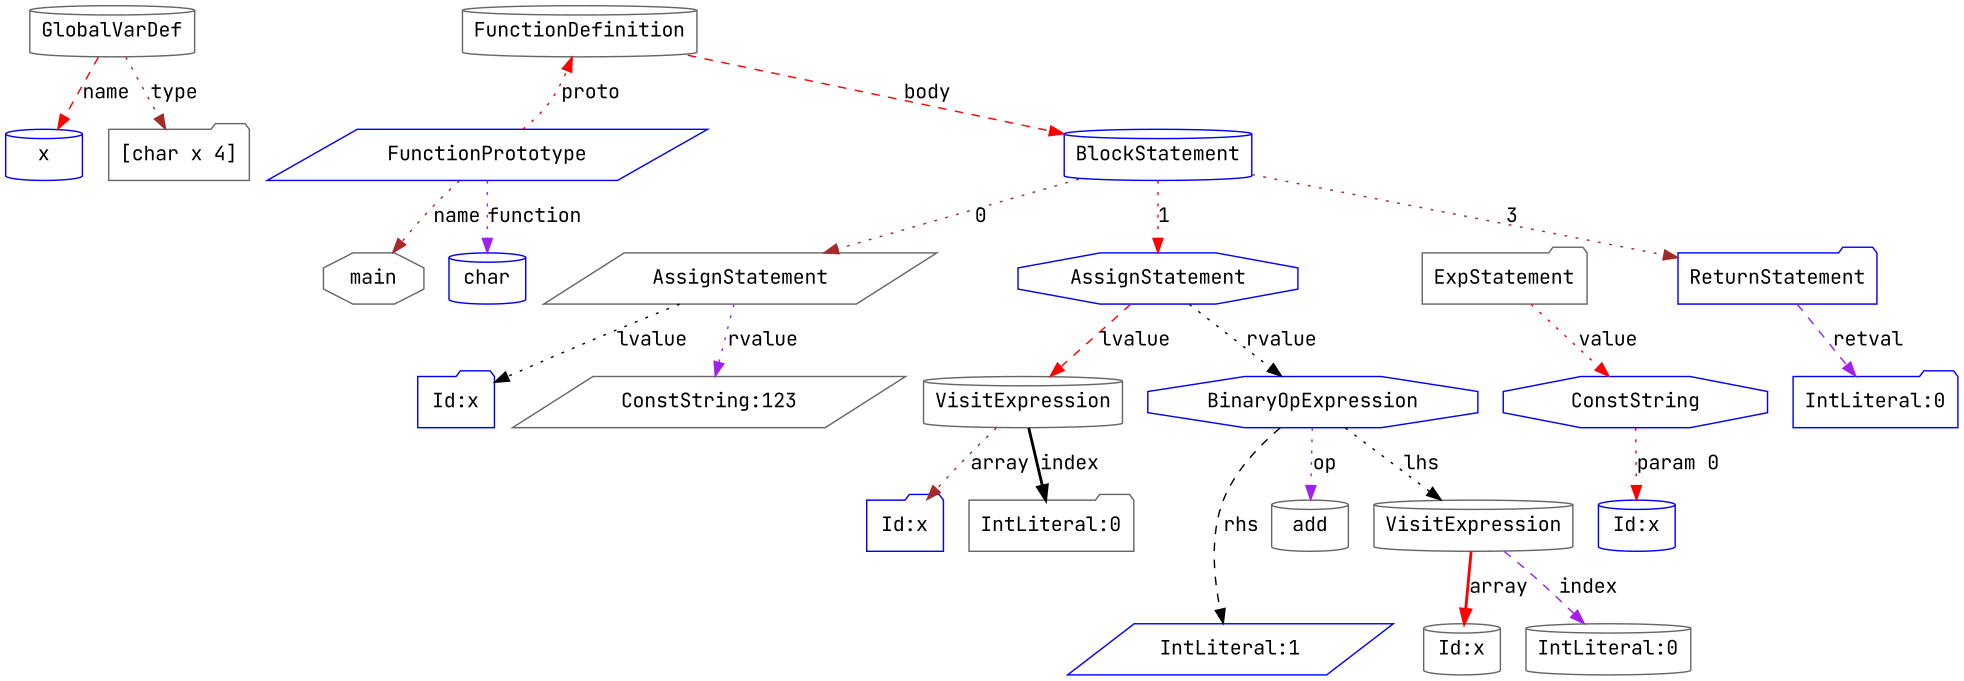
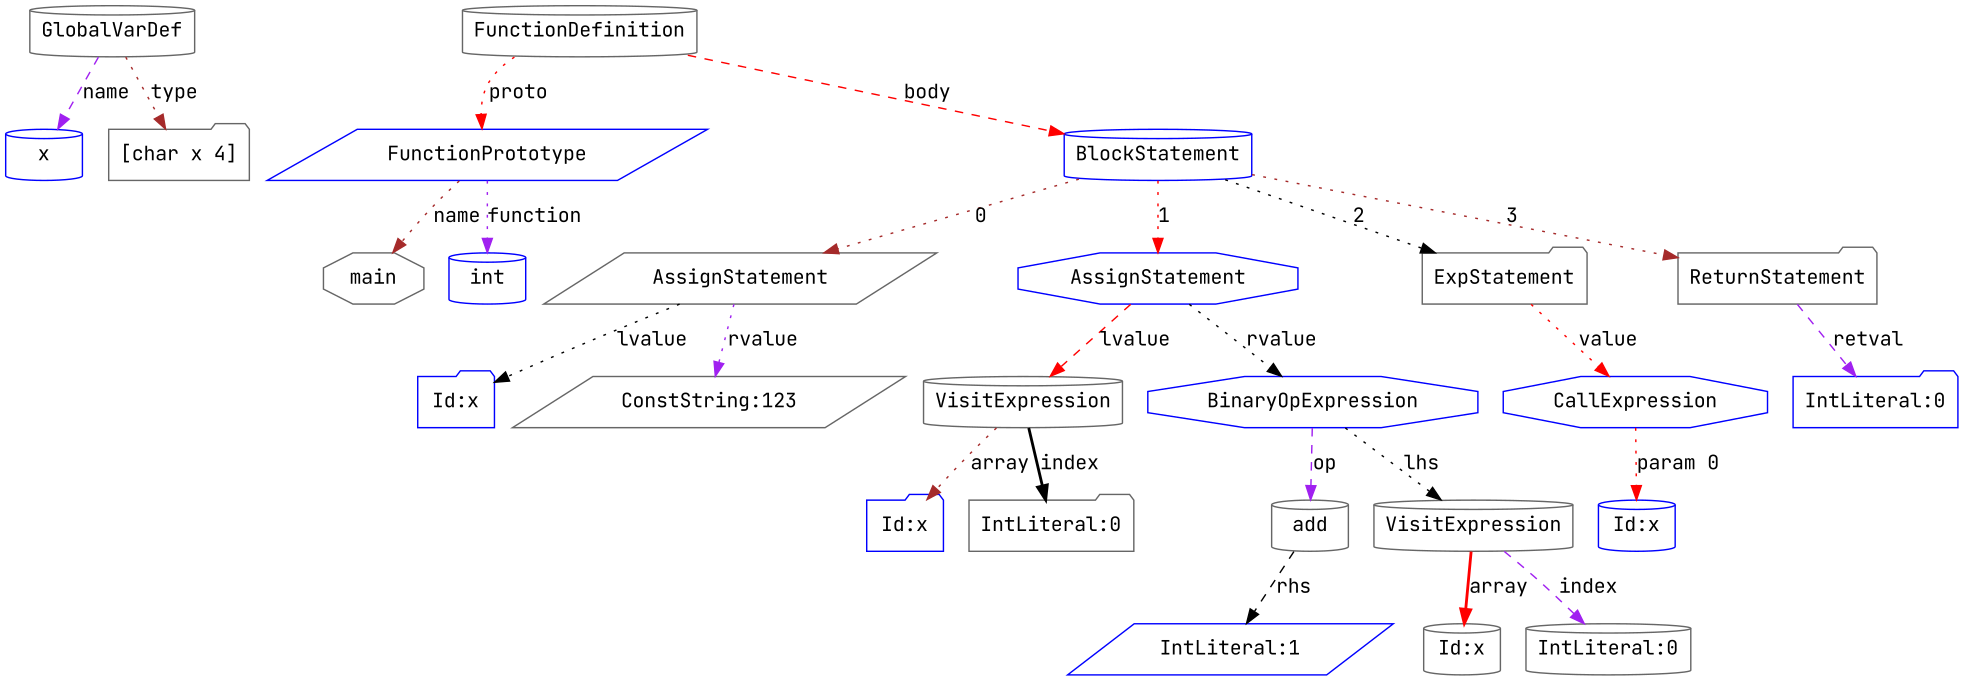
(82, 87) -> (82, 87)
(549, 103) -> (490, 81)
none -> (1323, 214)
(487, 278) -> (487, 278)
(1777, 278) -> (1777, 278)
(1635, 402) -> (1635, 402)
(1312, 457) -> (1312, 457)
(1221, 509) -> (1274, 581)
